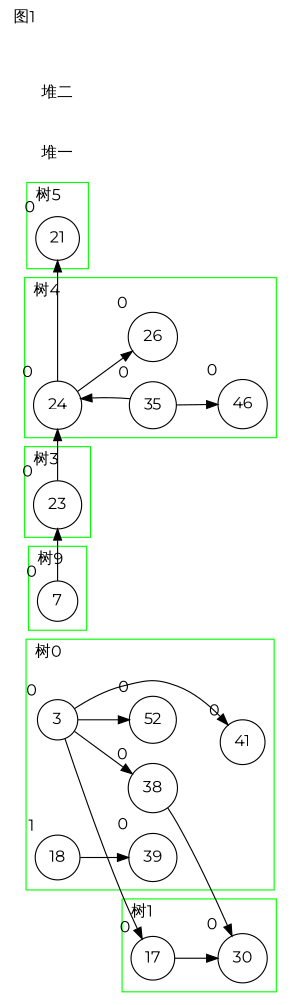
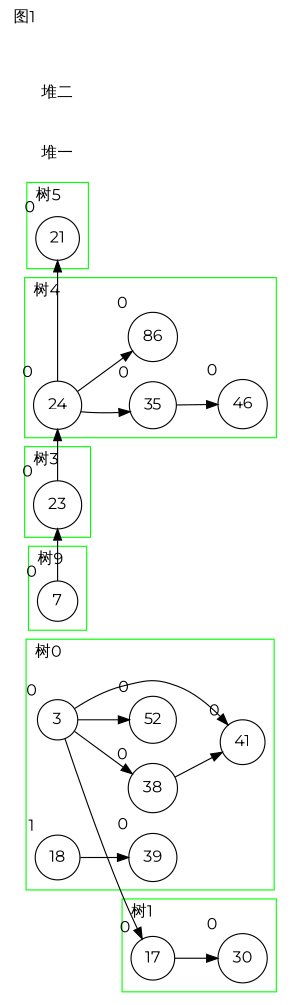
(153, 337) -> (153, 337)
(111, 398) -> (100, 413)
(200, 866) -> (194, 767)
